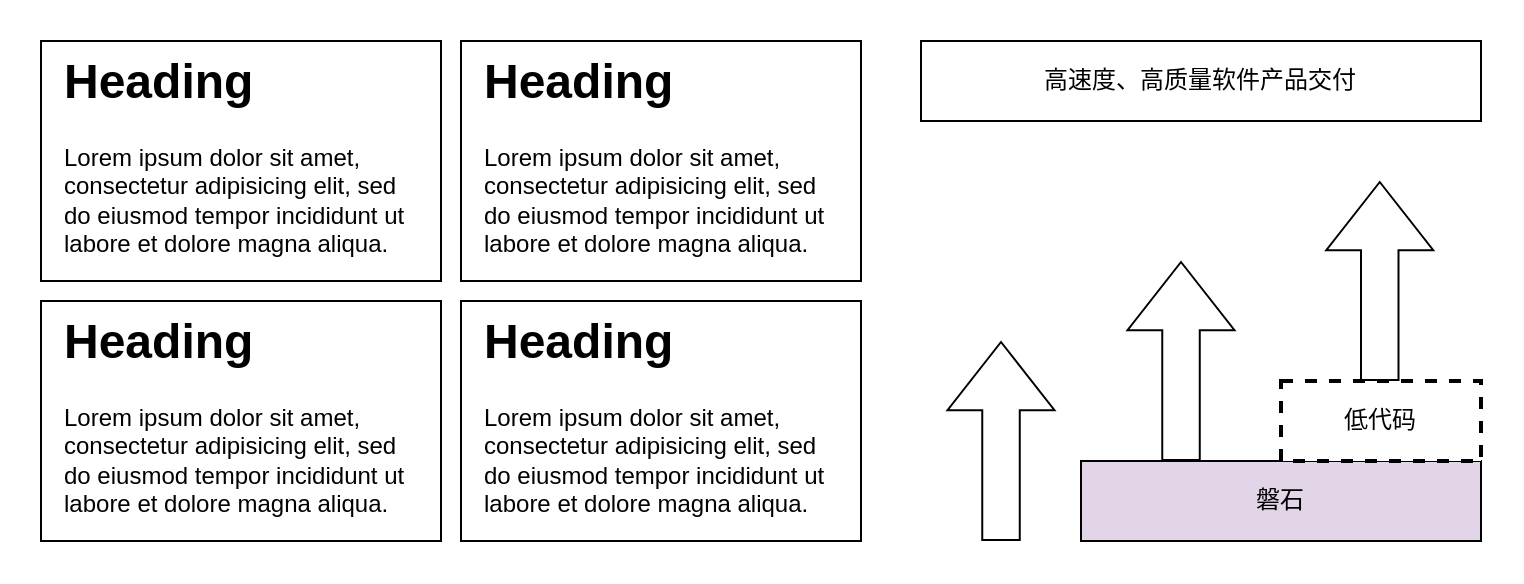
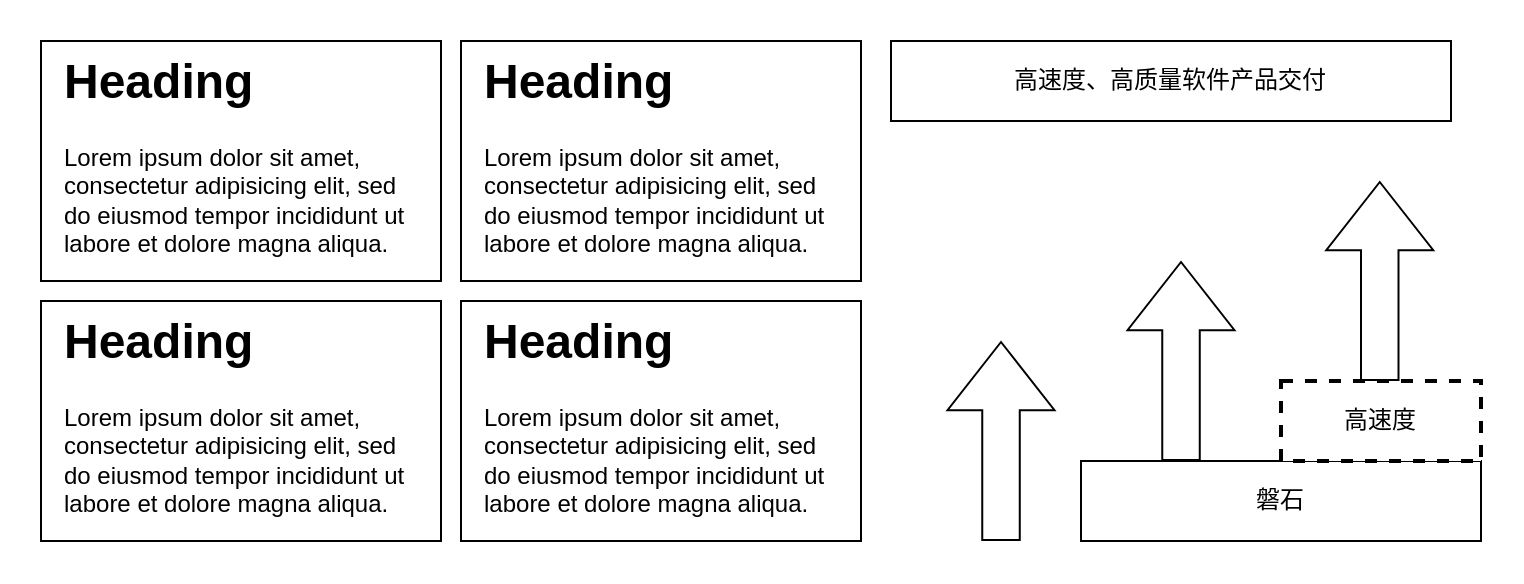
(1201, 81) -> (1171, 81)
(1381, 421) -> (1381, 421)
(1281, 501) -> (1281, 501)
